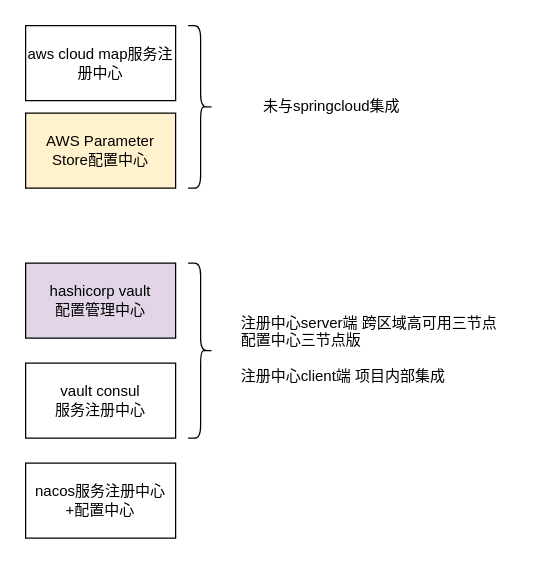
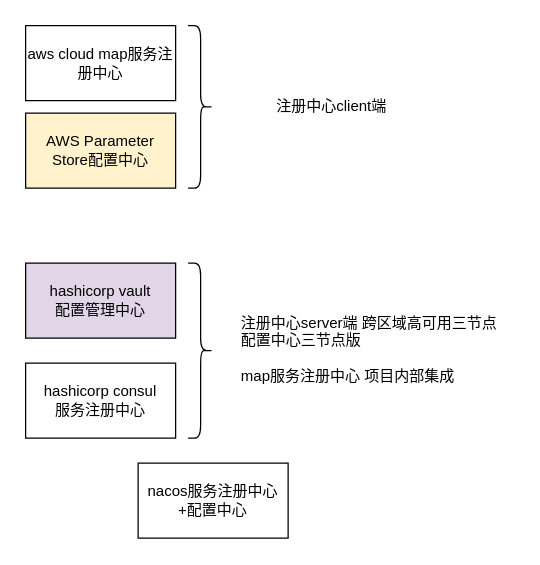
(332, 107) -> (332, 107)
(369, 349) -> (369, 349)
(101, 401) -> (101, 401)
(101, 501) -> (213, 501)
